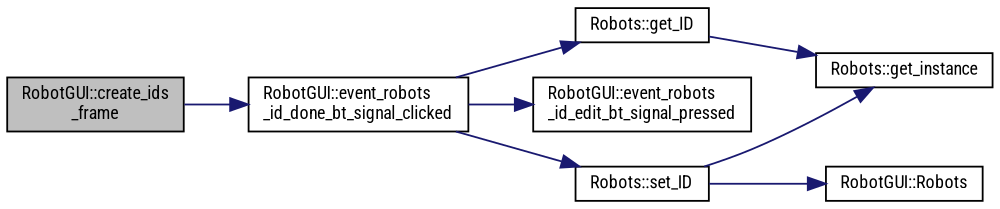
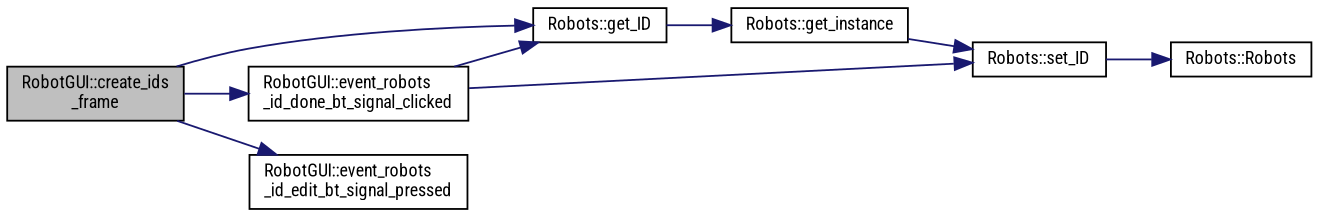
none -> (344, 36)
(491, 104) -> (218, 135)
(782, 136) -> (931, 43)
(904, 184) -> (1241, 59)
